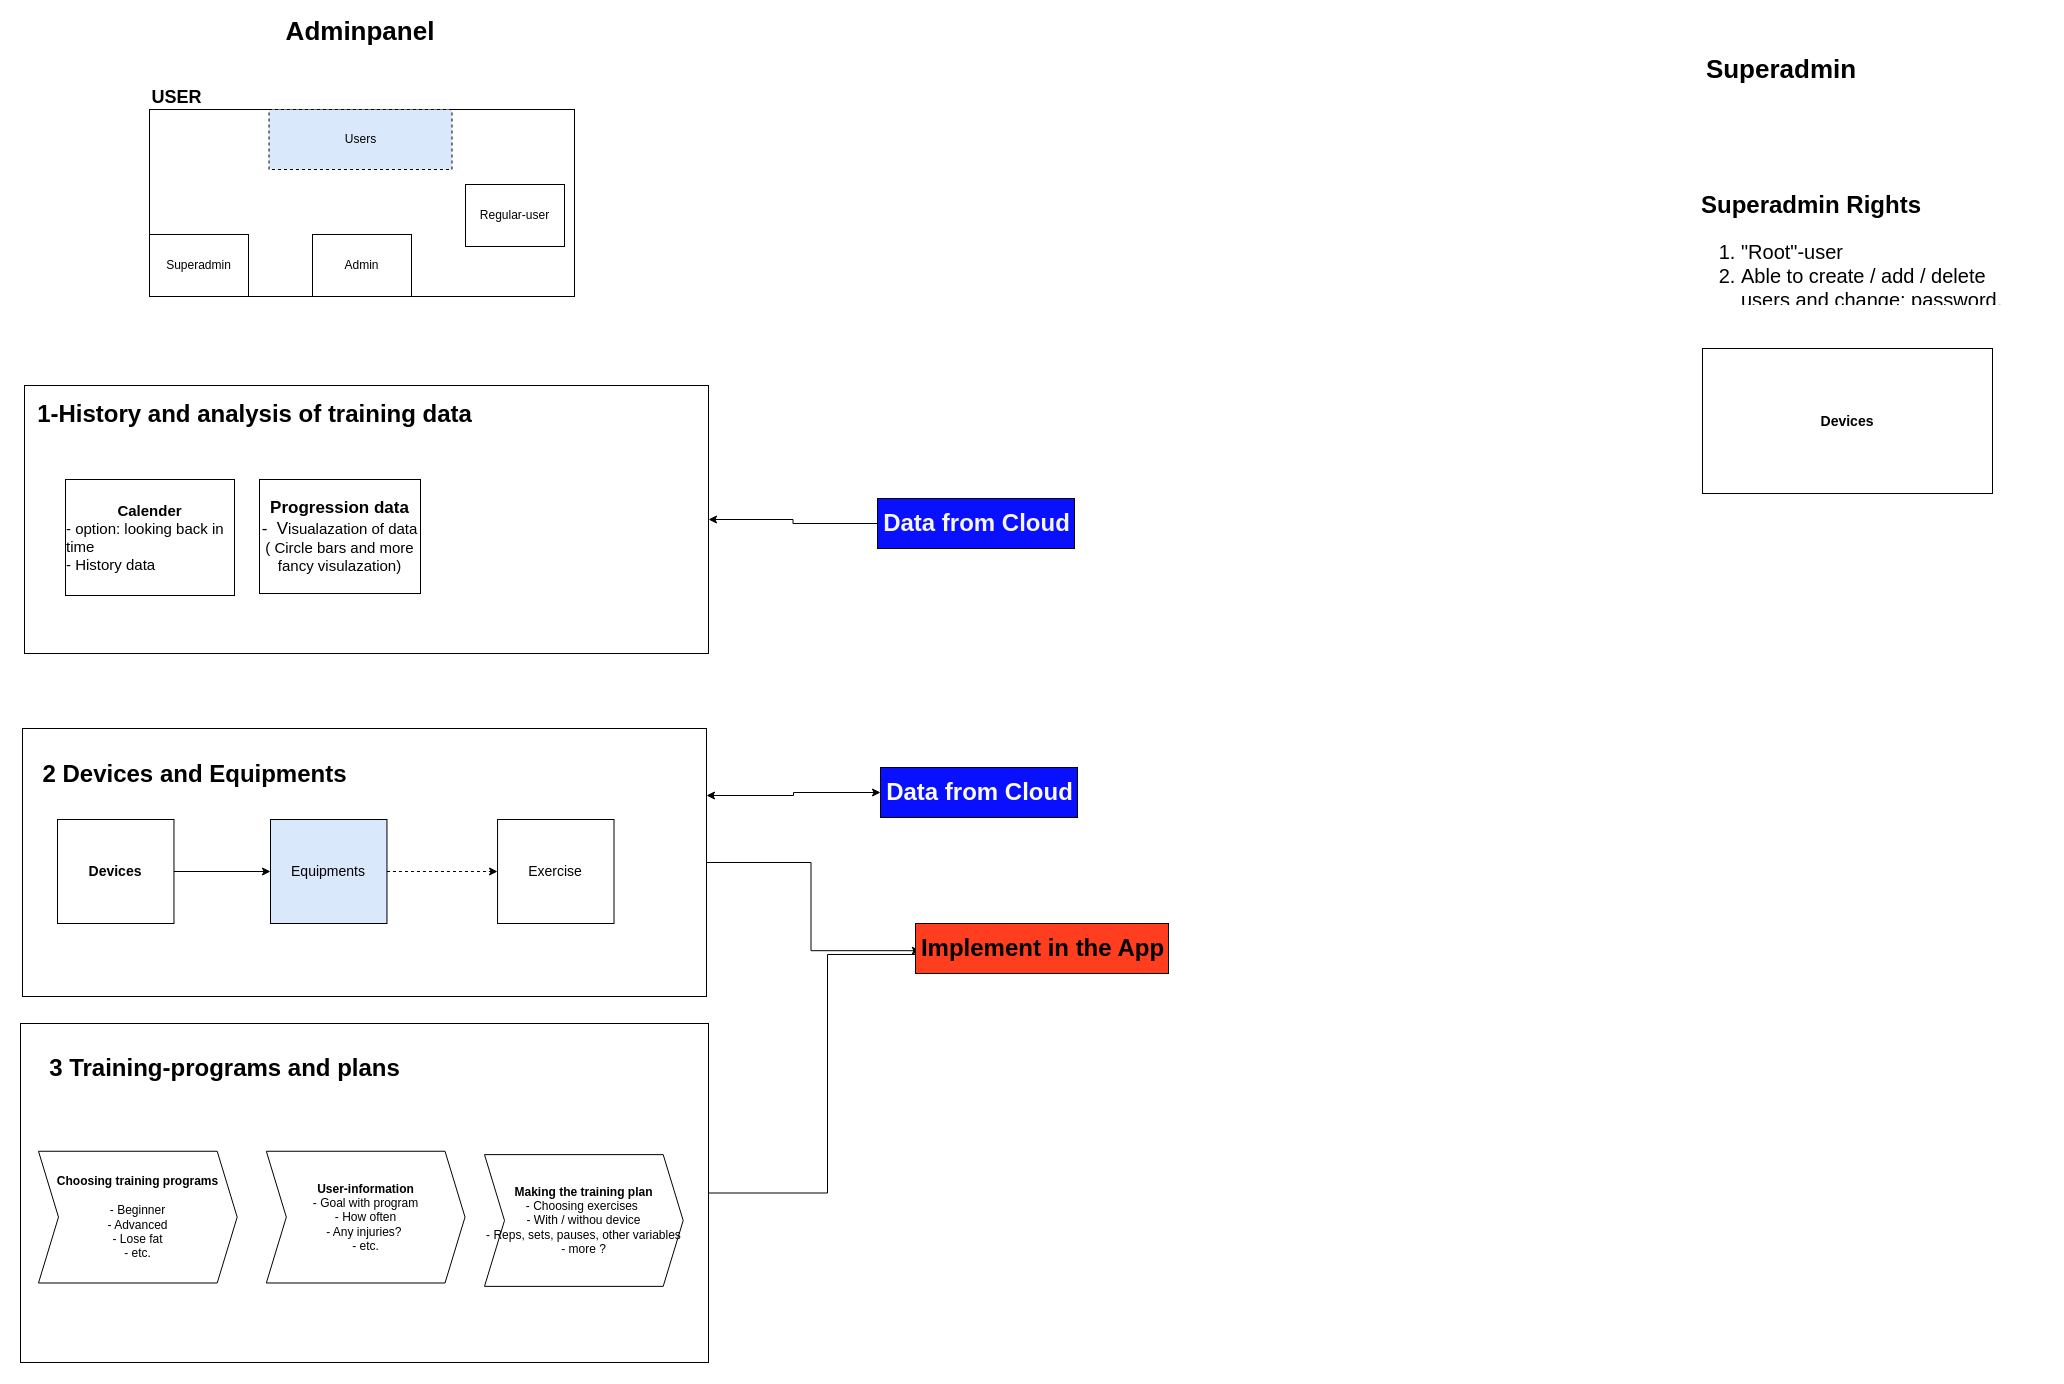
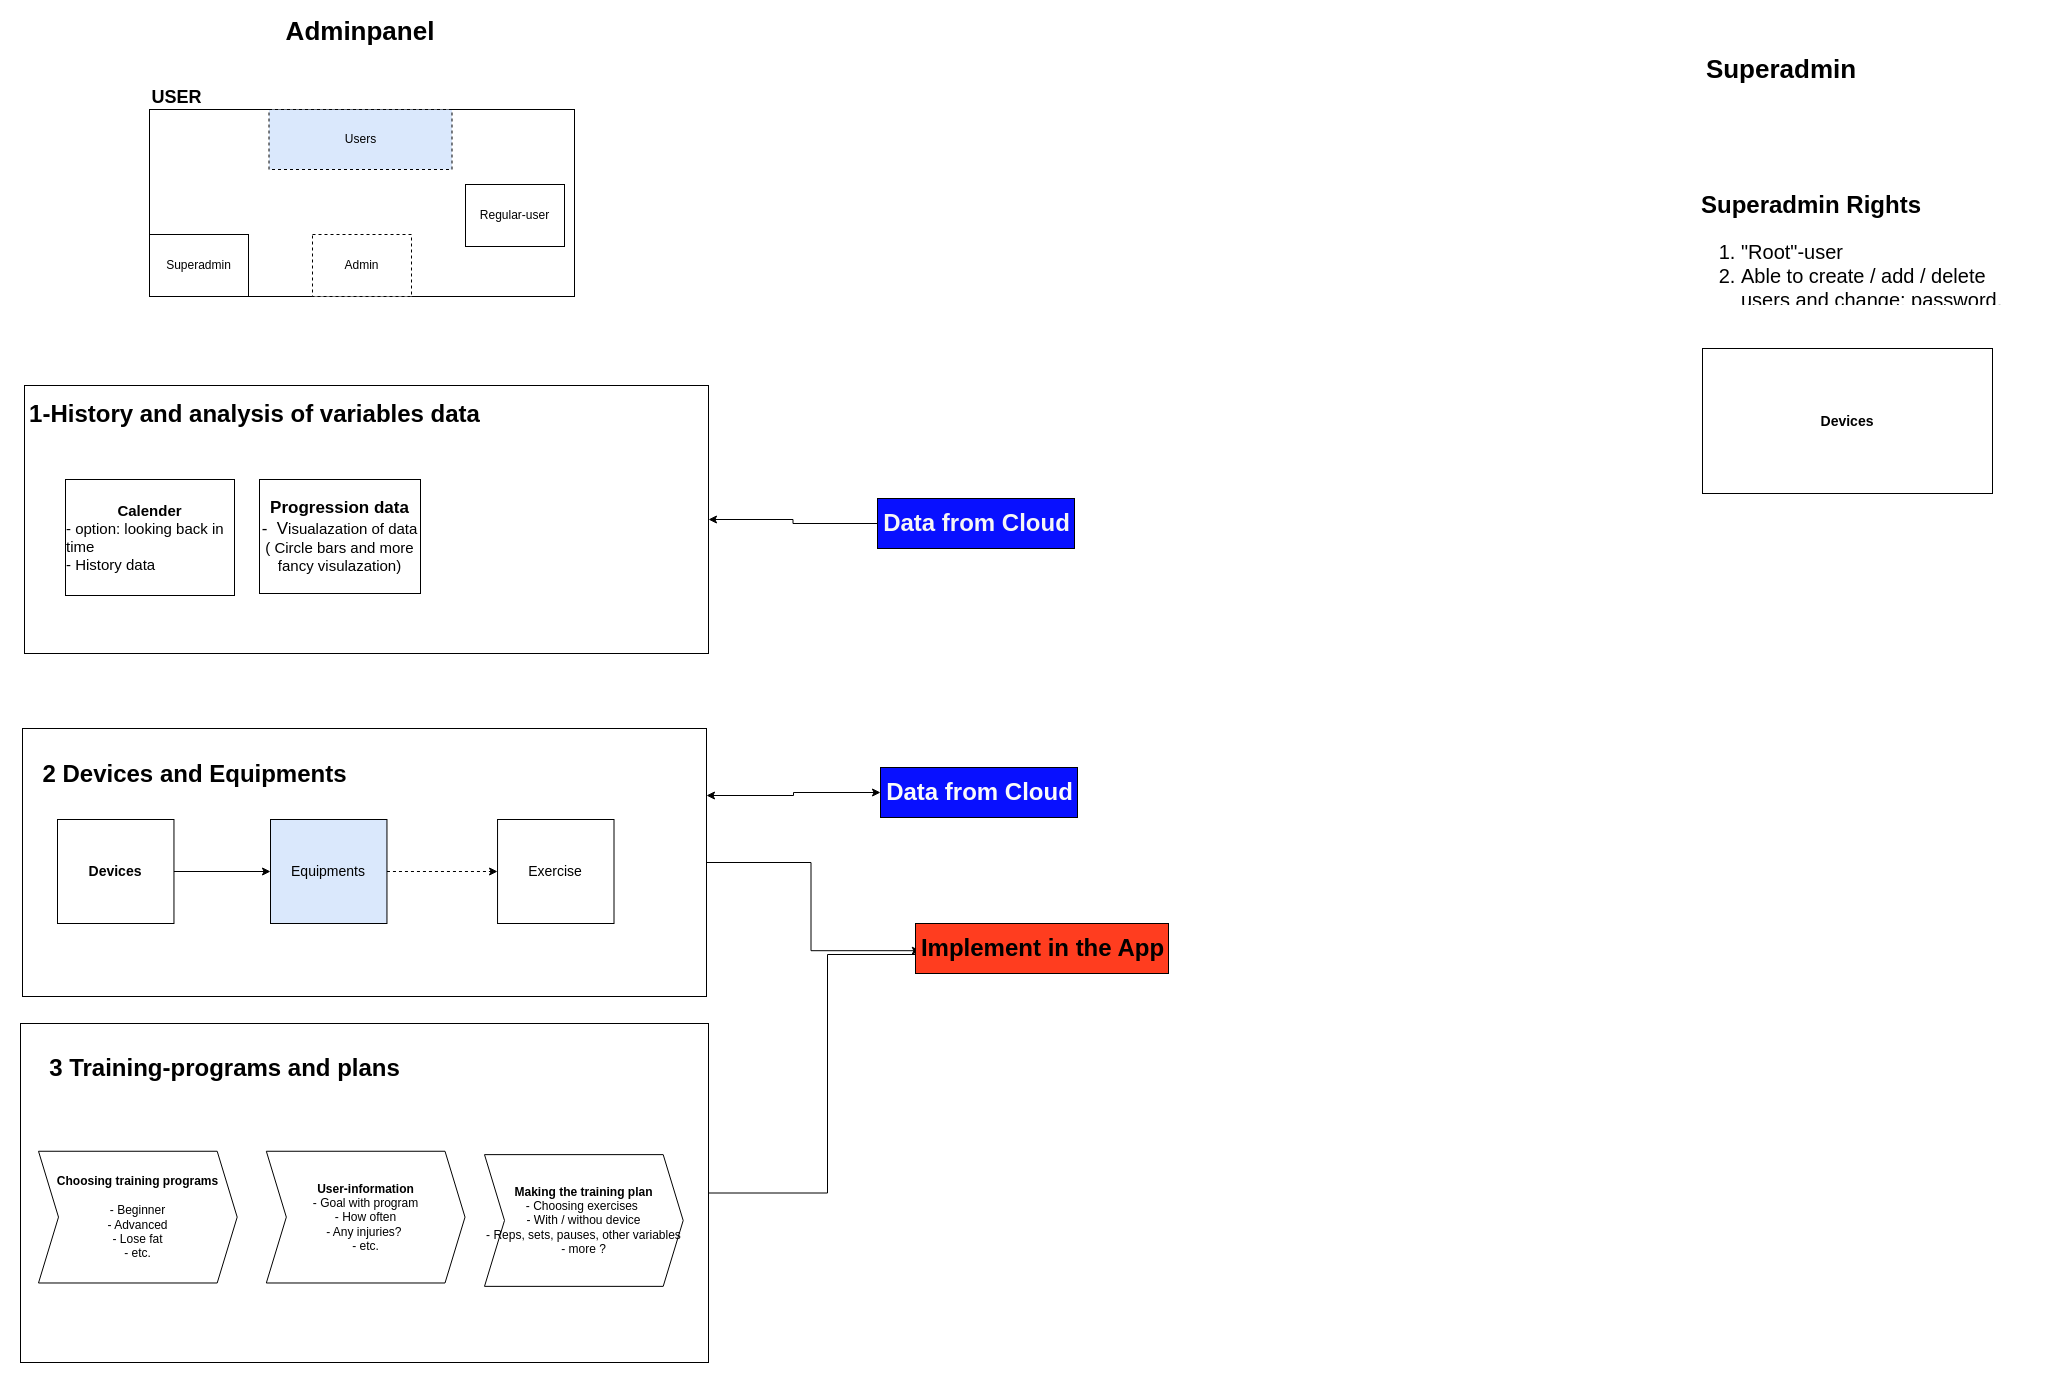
(362, 266) -> (362, 266)
(255, 415) -> (255, 415)
